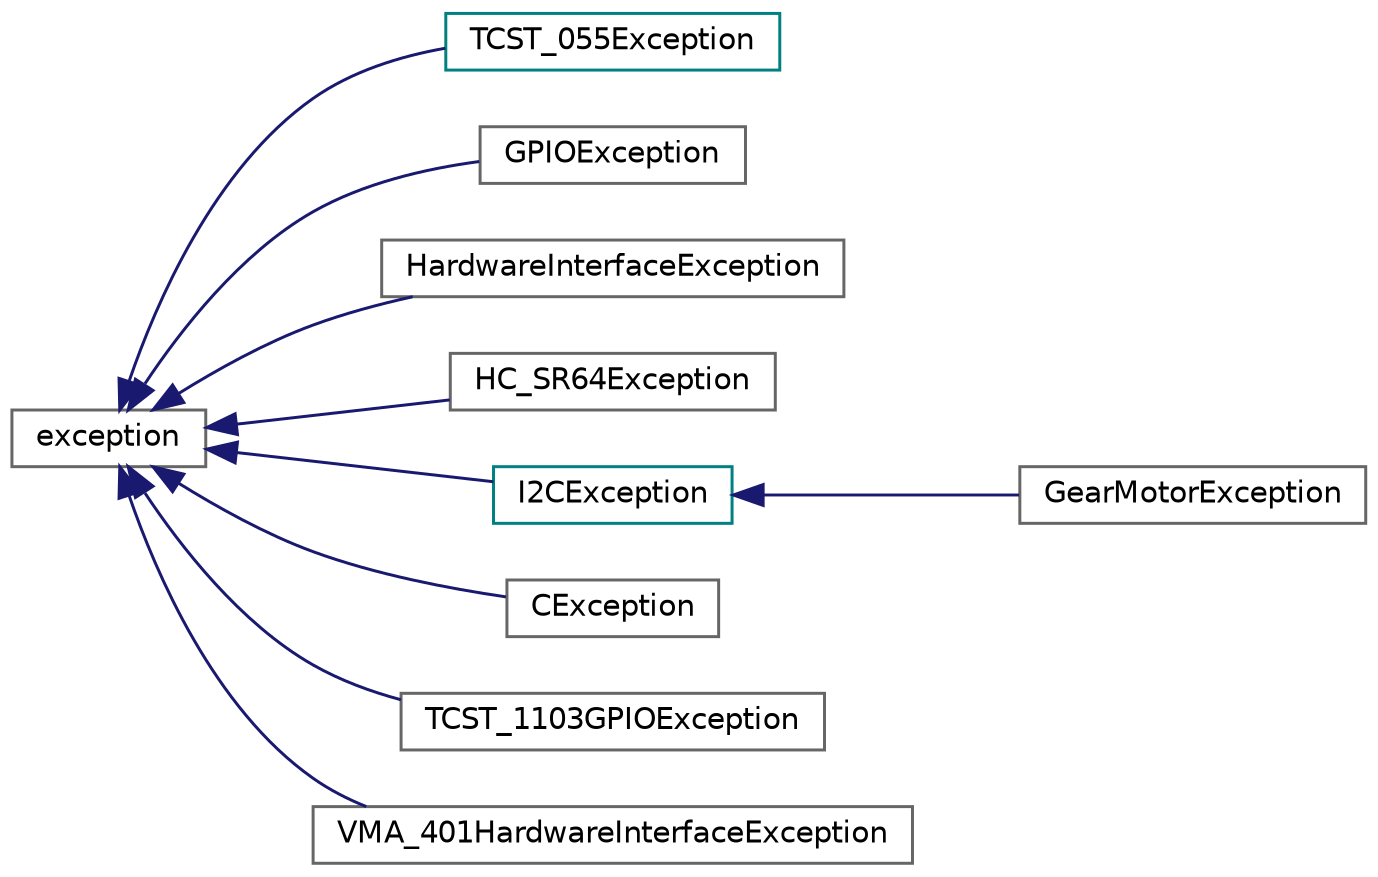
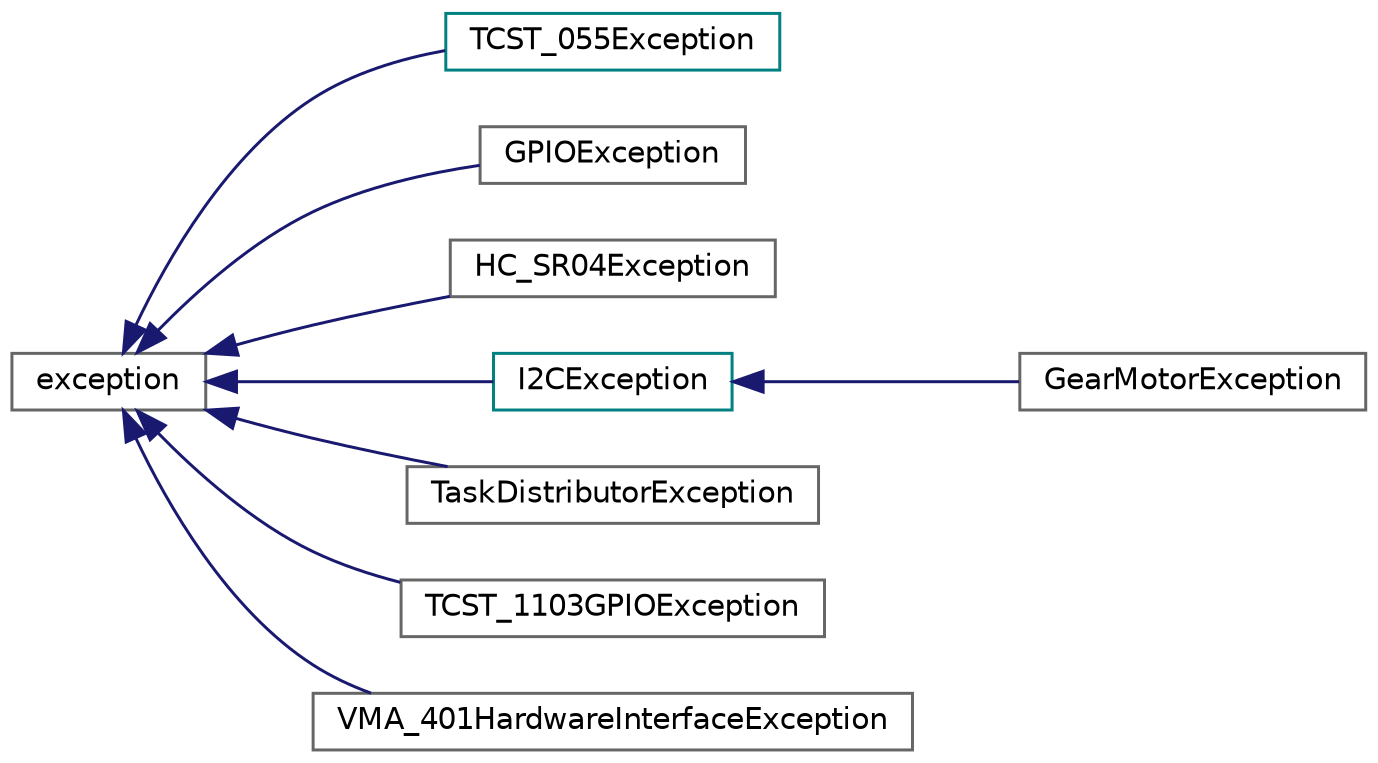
(613, 268) -> none
(613, 382) -> (613, 268)
(613, 608) -> (613, 495)
